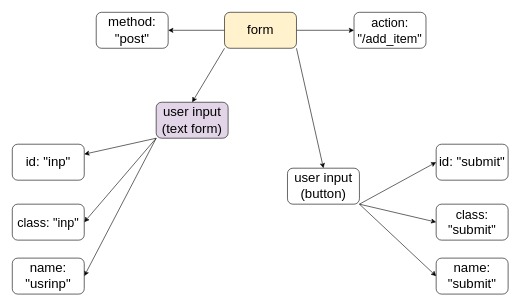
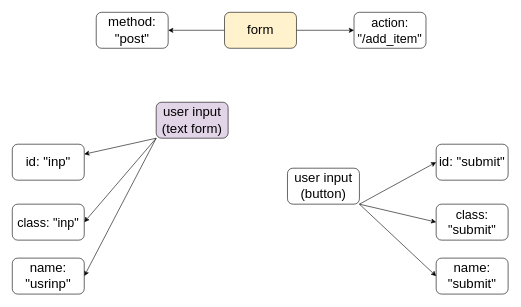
(209, 74) -> none
(310, 107) -> none
